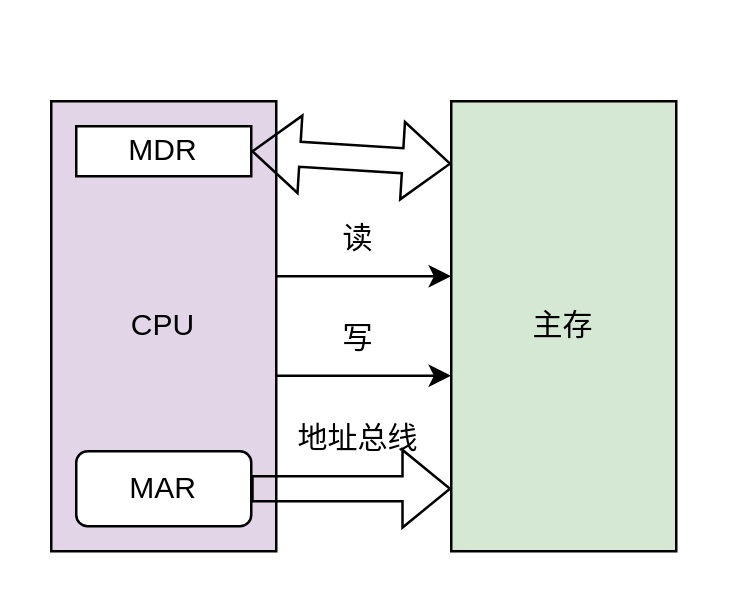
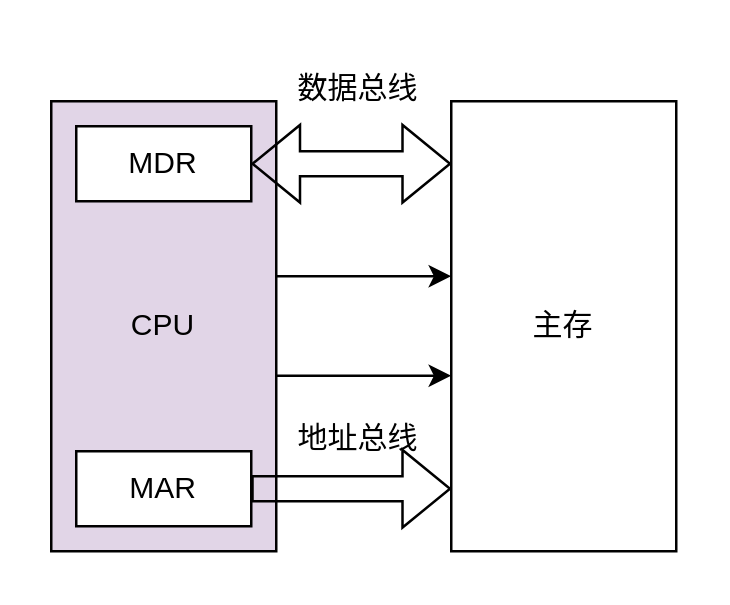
none -> (359, 89)
(164, 151) -> (164, 164)
(359, 239) -> none
(564, 326) -> (564, 326)
(359, 339) -> none
(164, 489) -> (164, 489)
